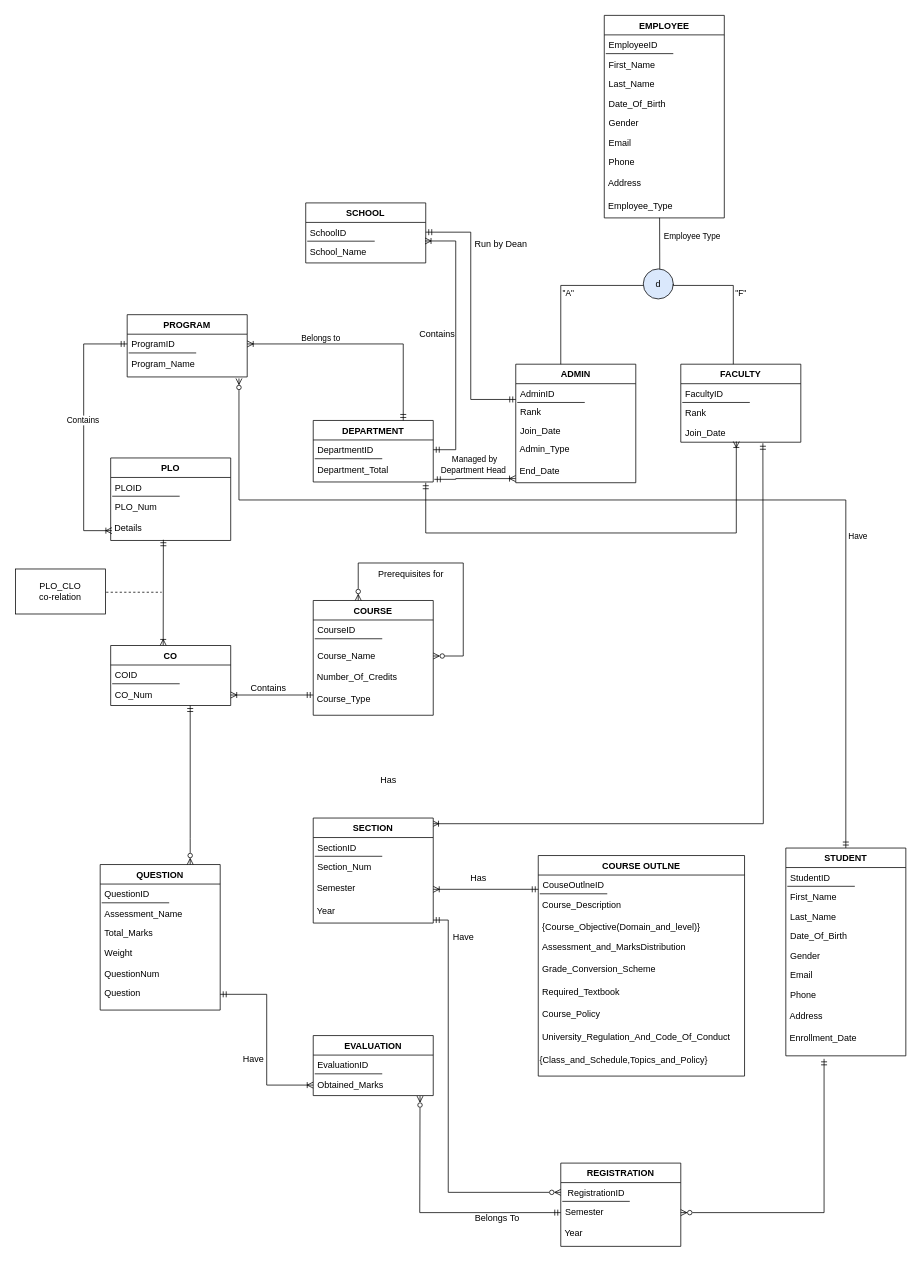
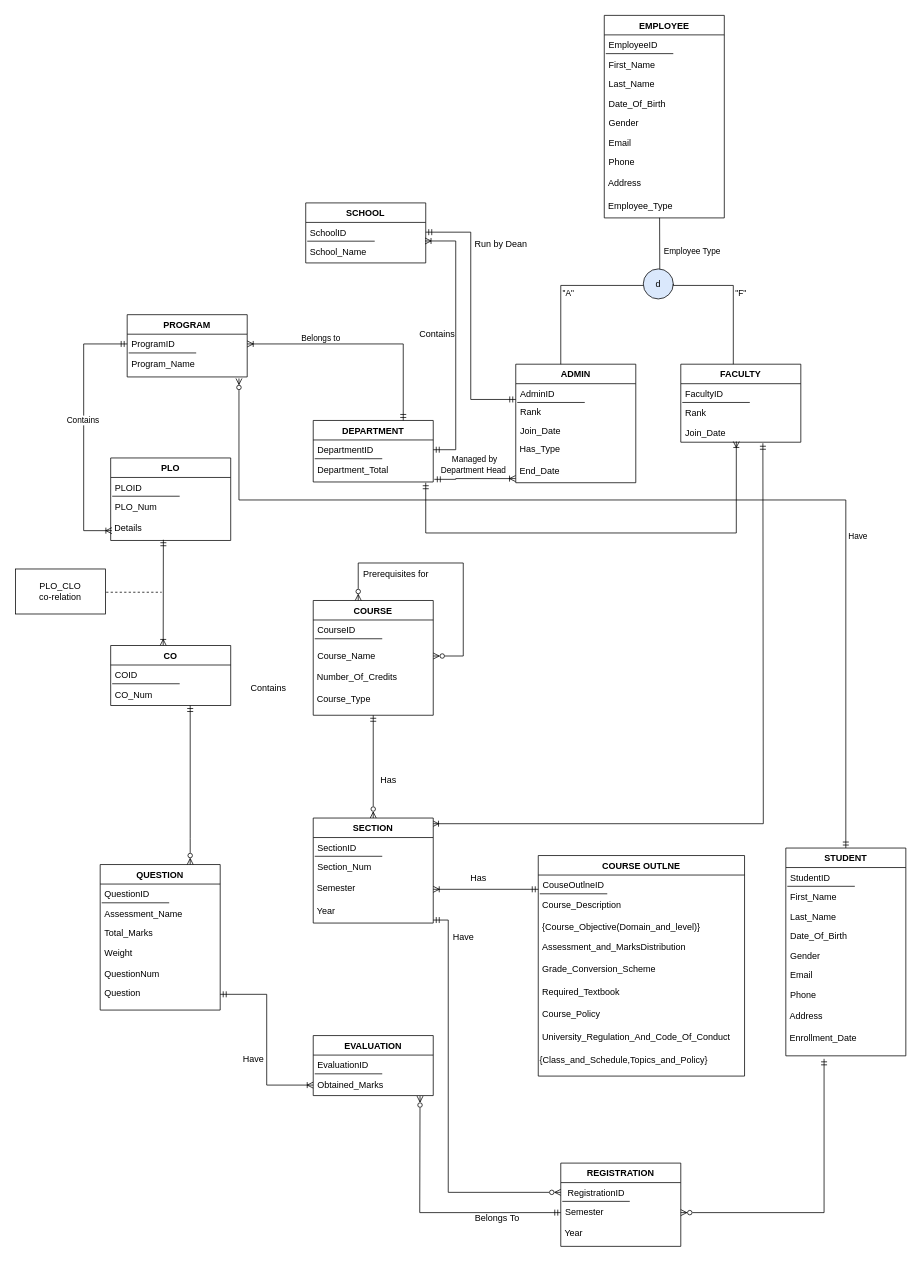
(692, 237) -> (692, 252)
(541, 449) -> (537, 449)
(411, 574) -> (396, 574)
(235, 695) -> none
none -> (373, 762)
